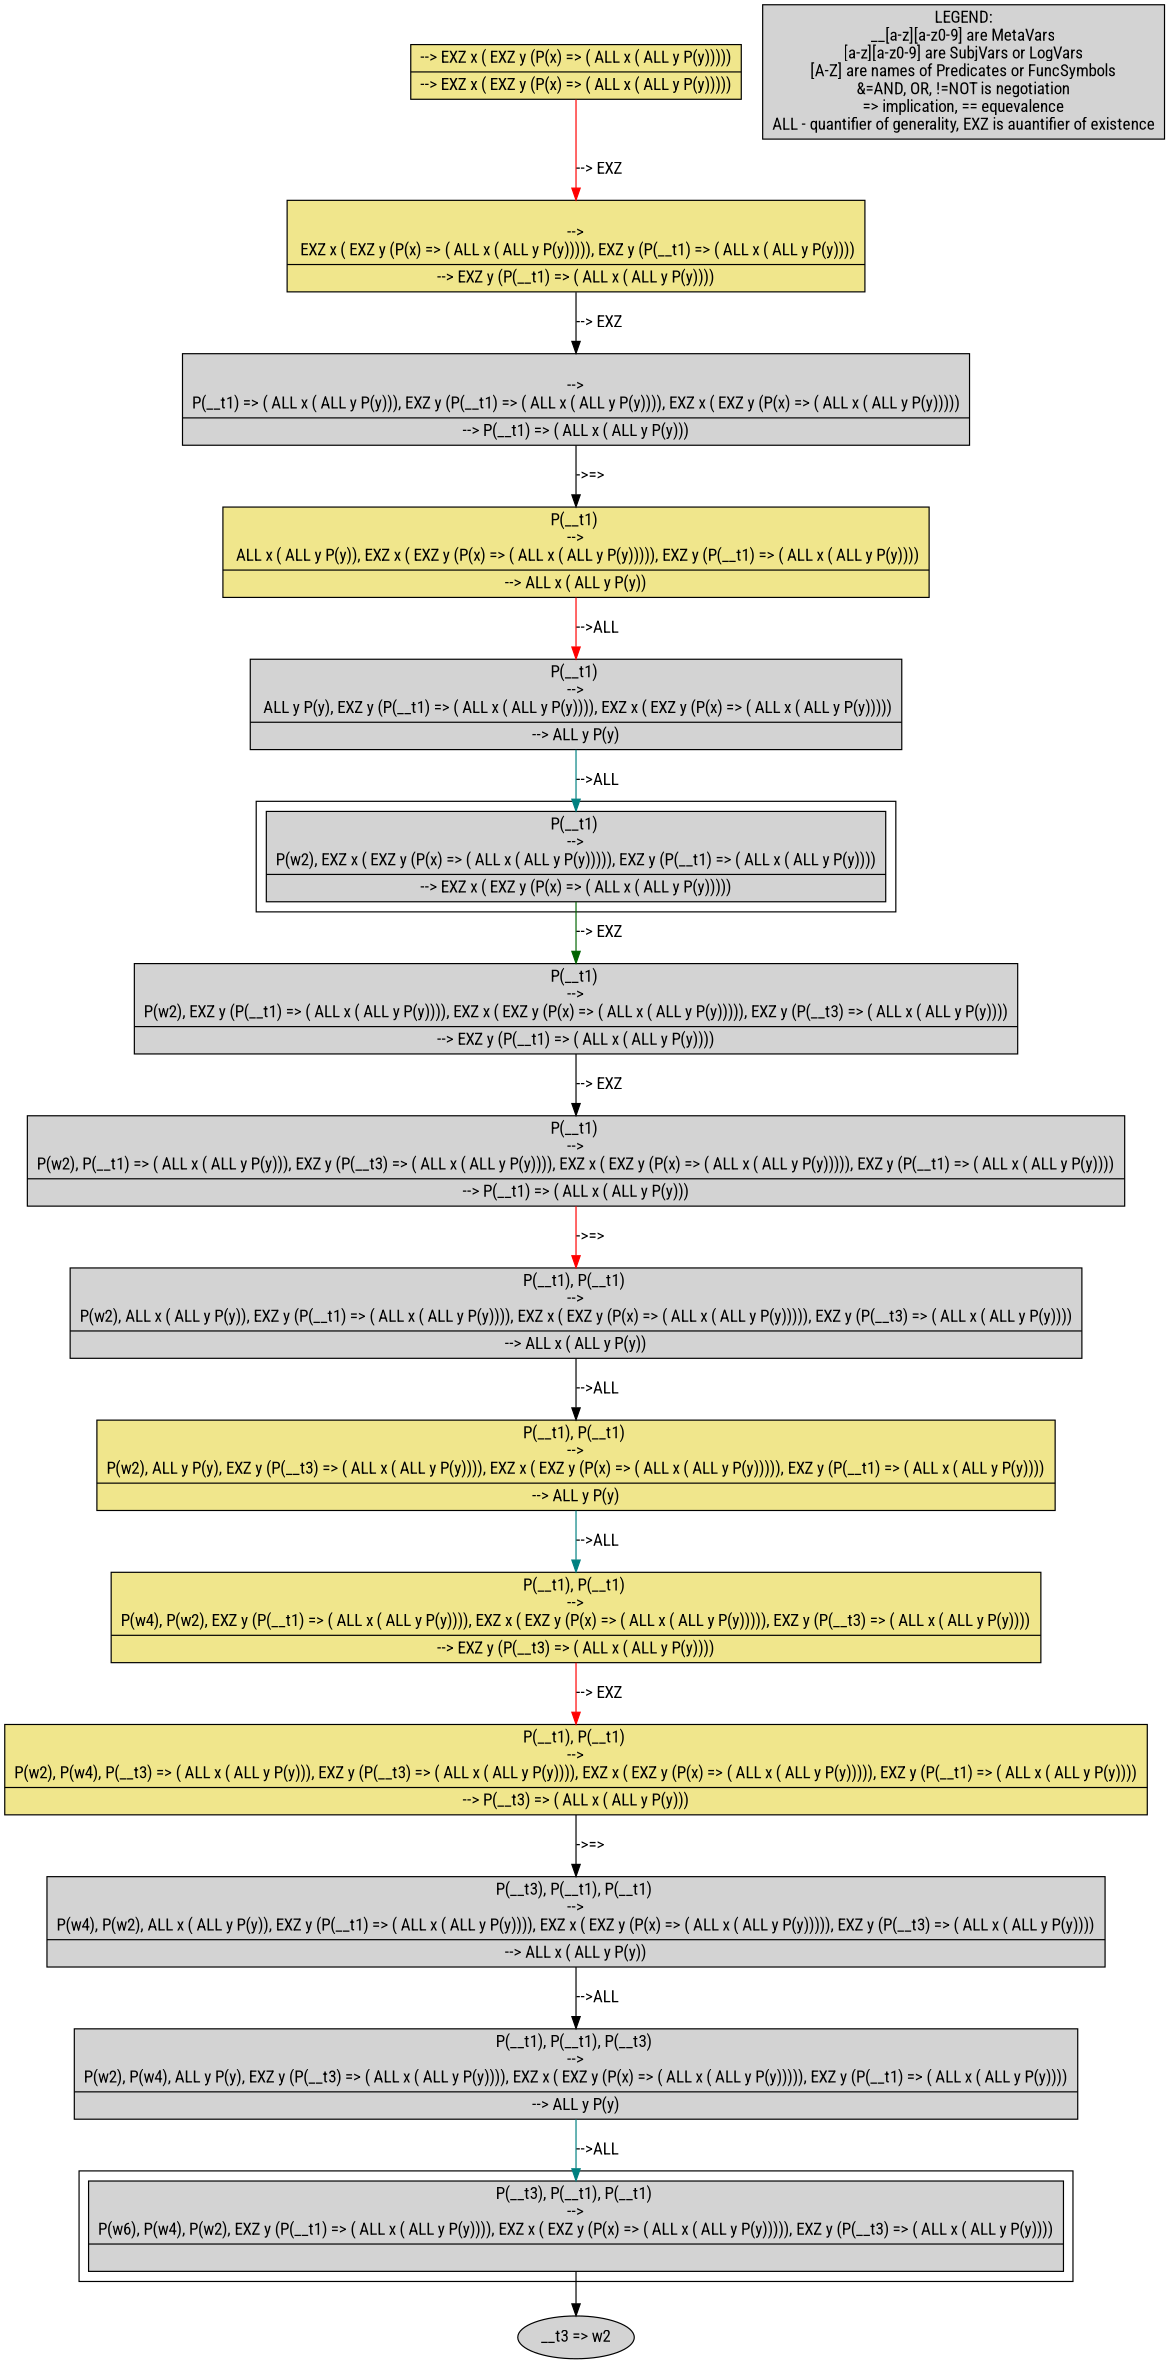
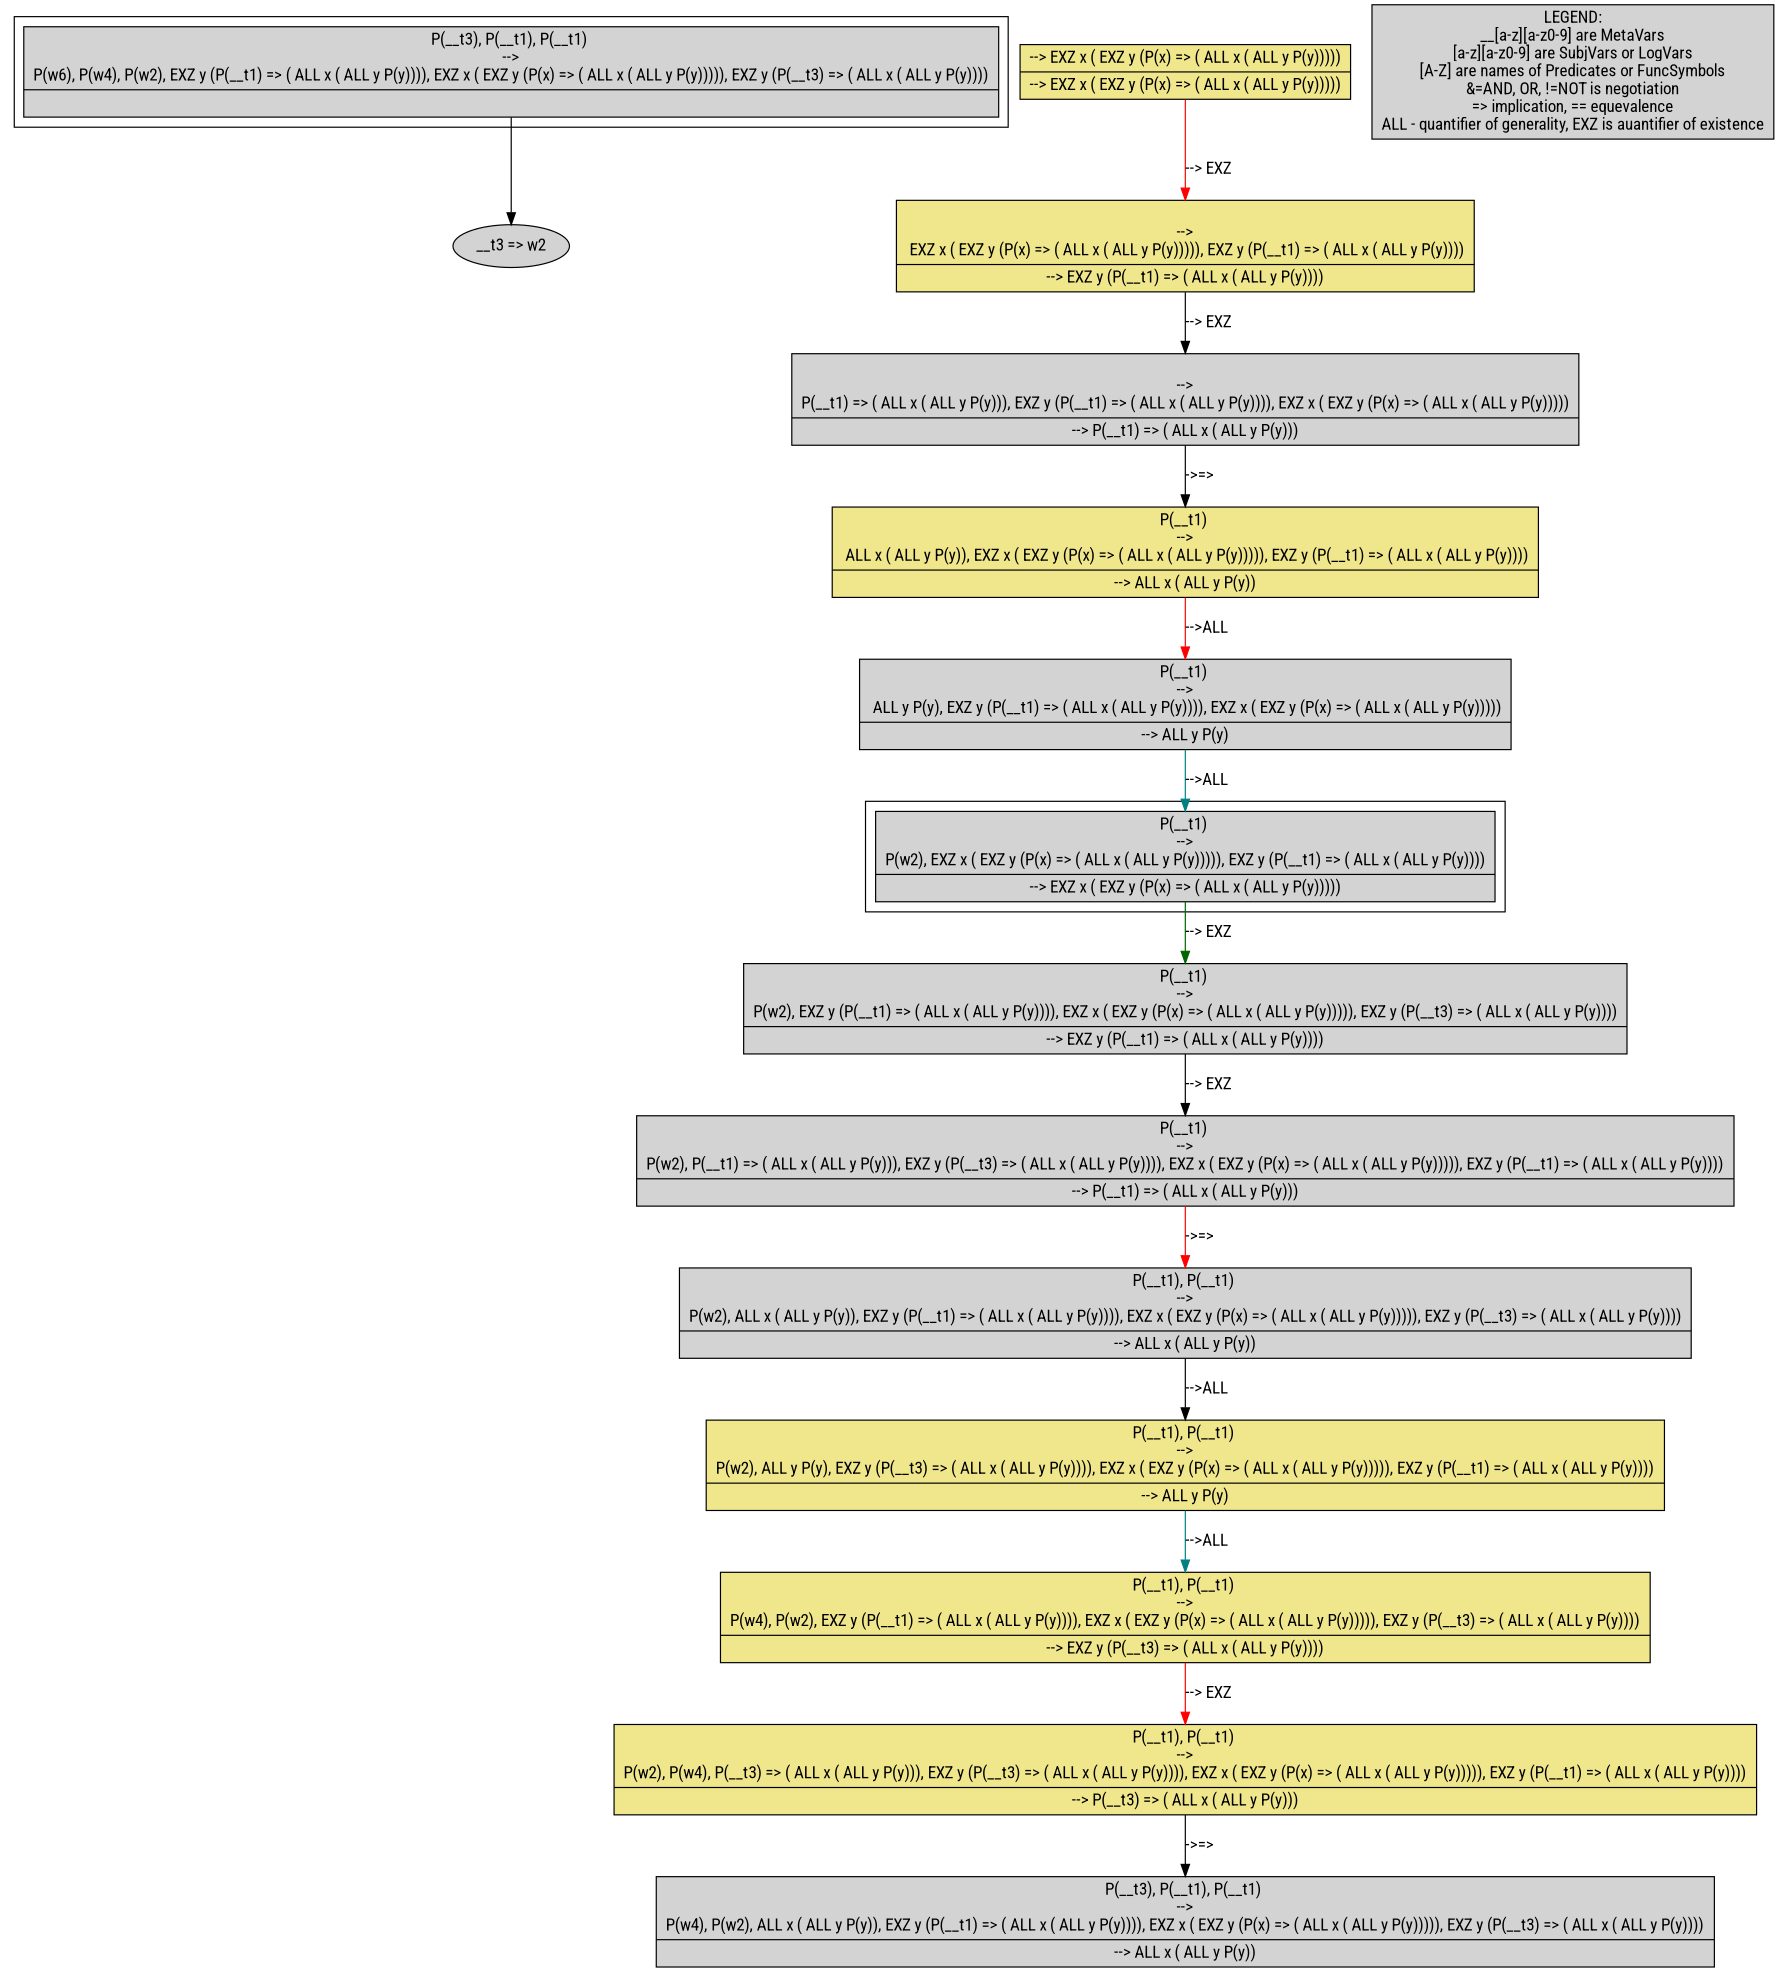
(576, 2074) -> none
